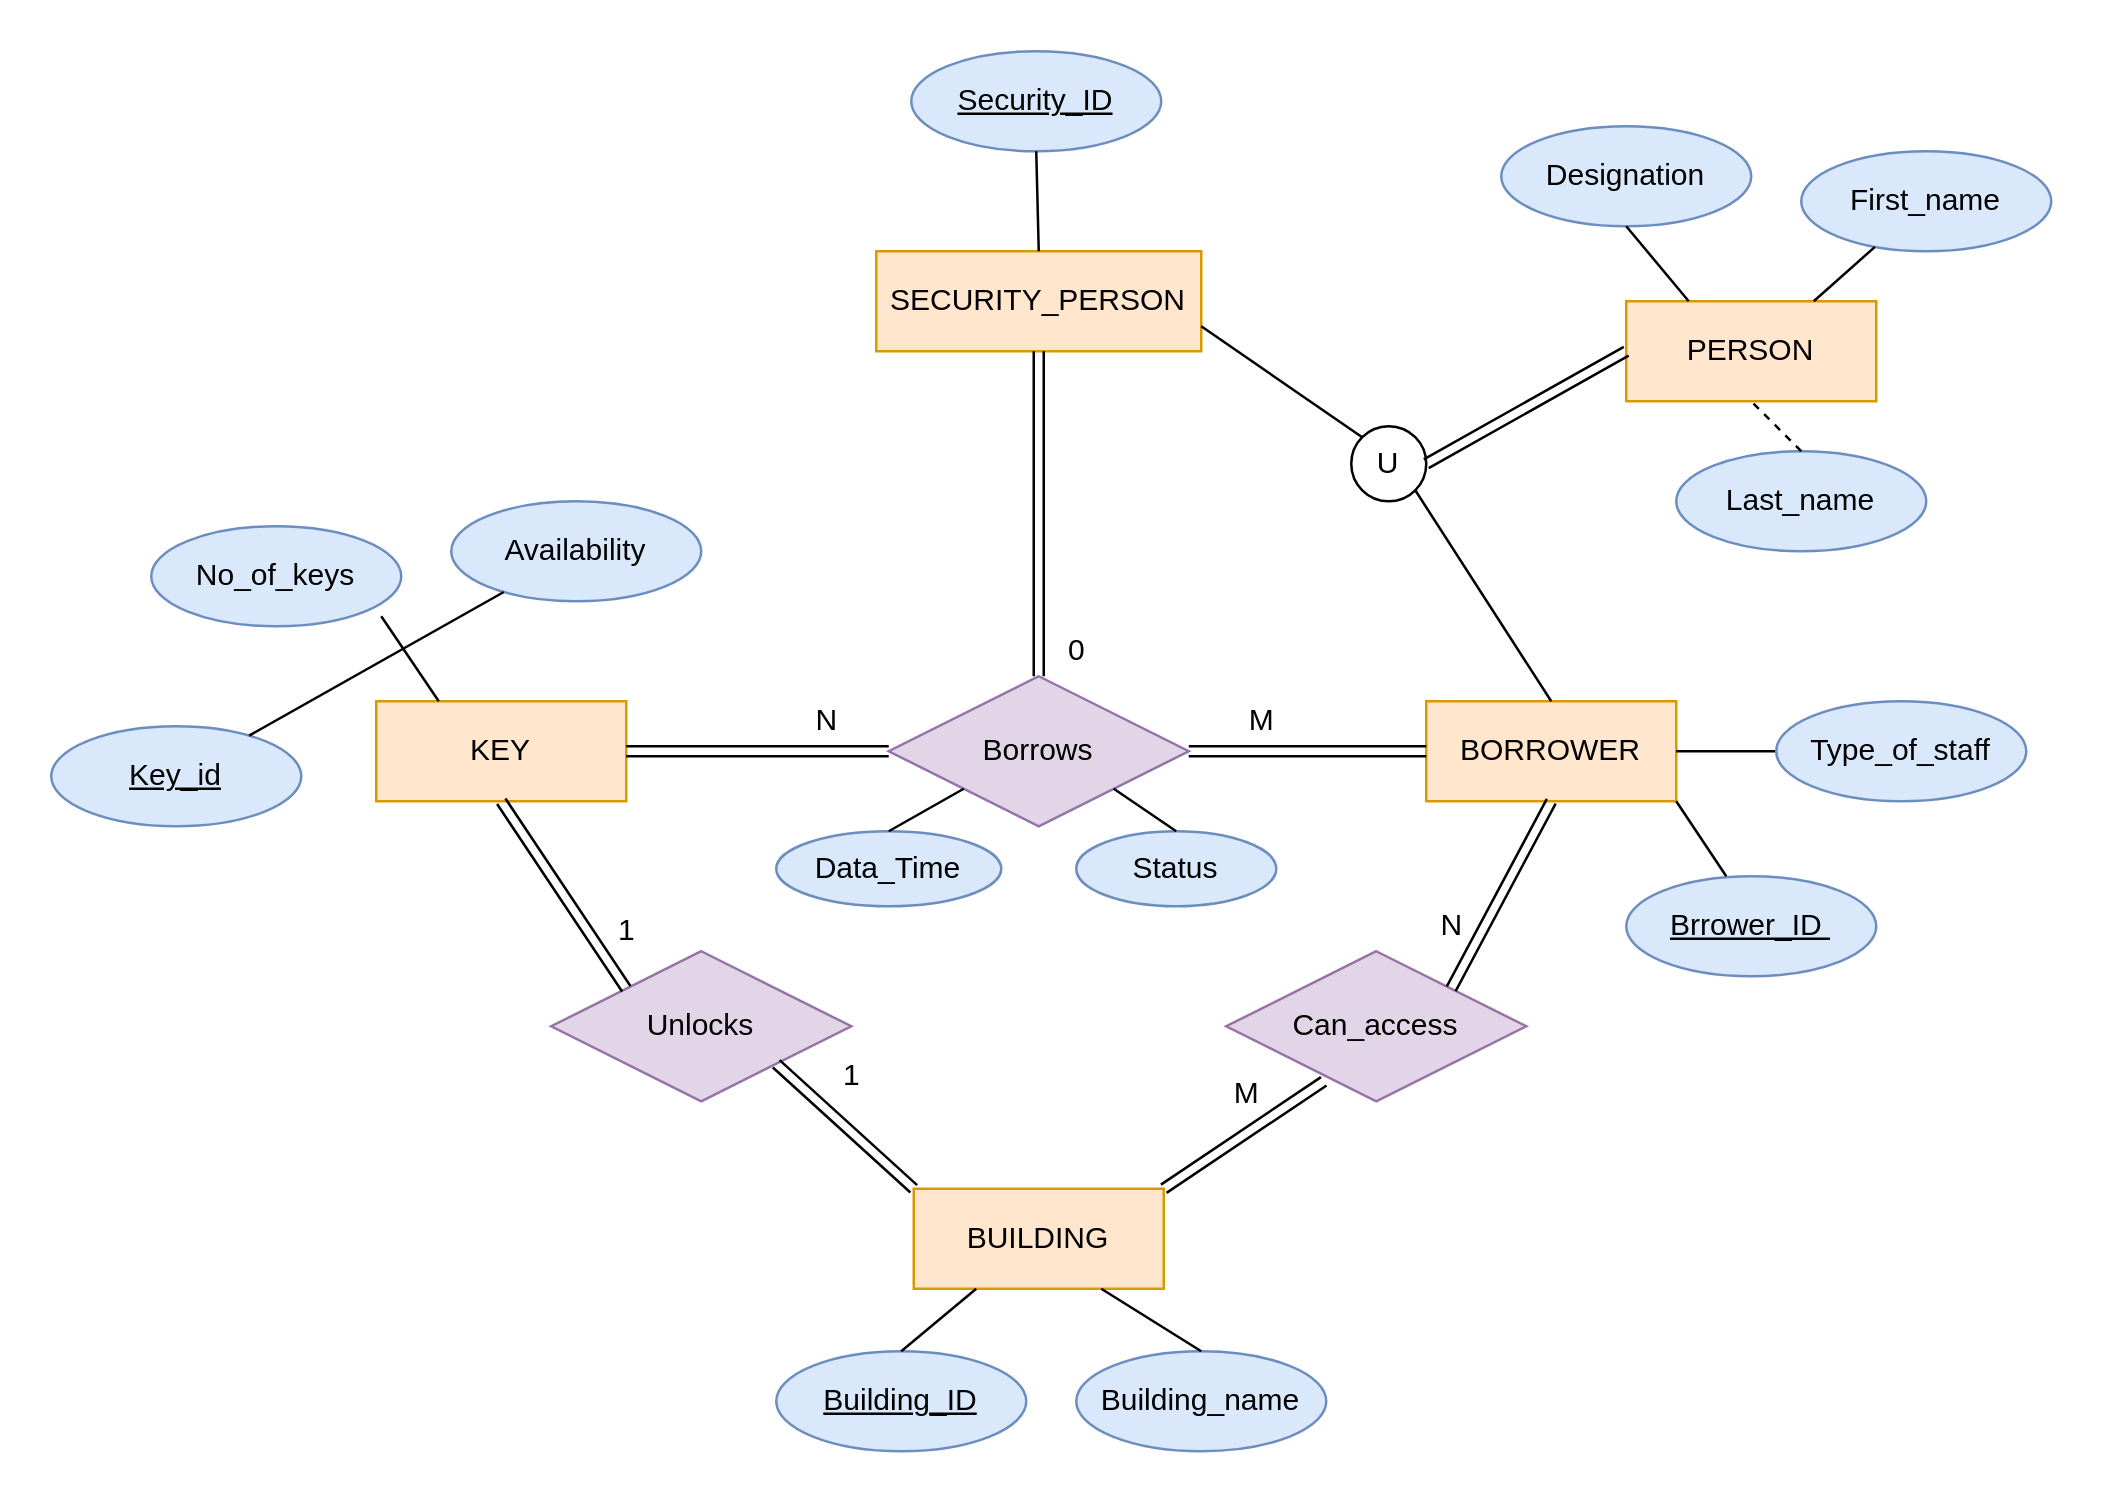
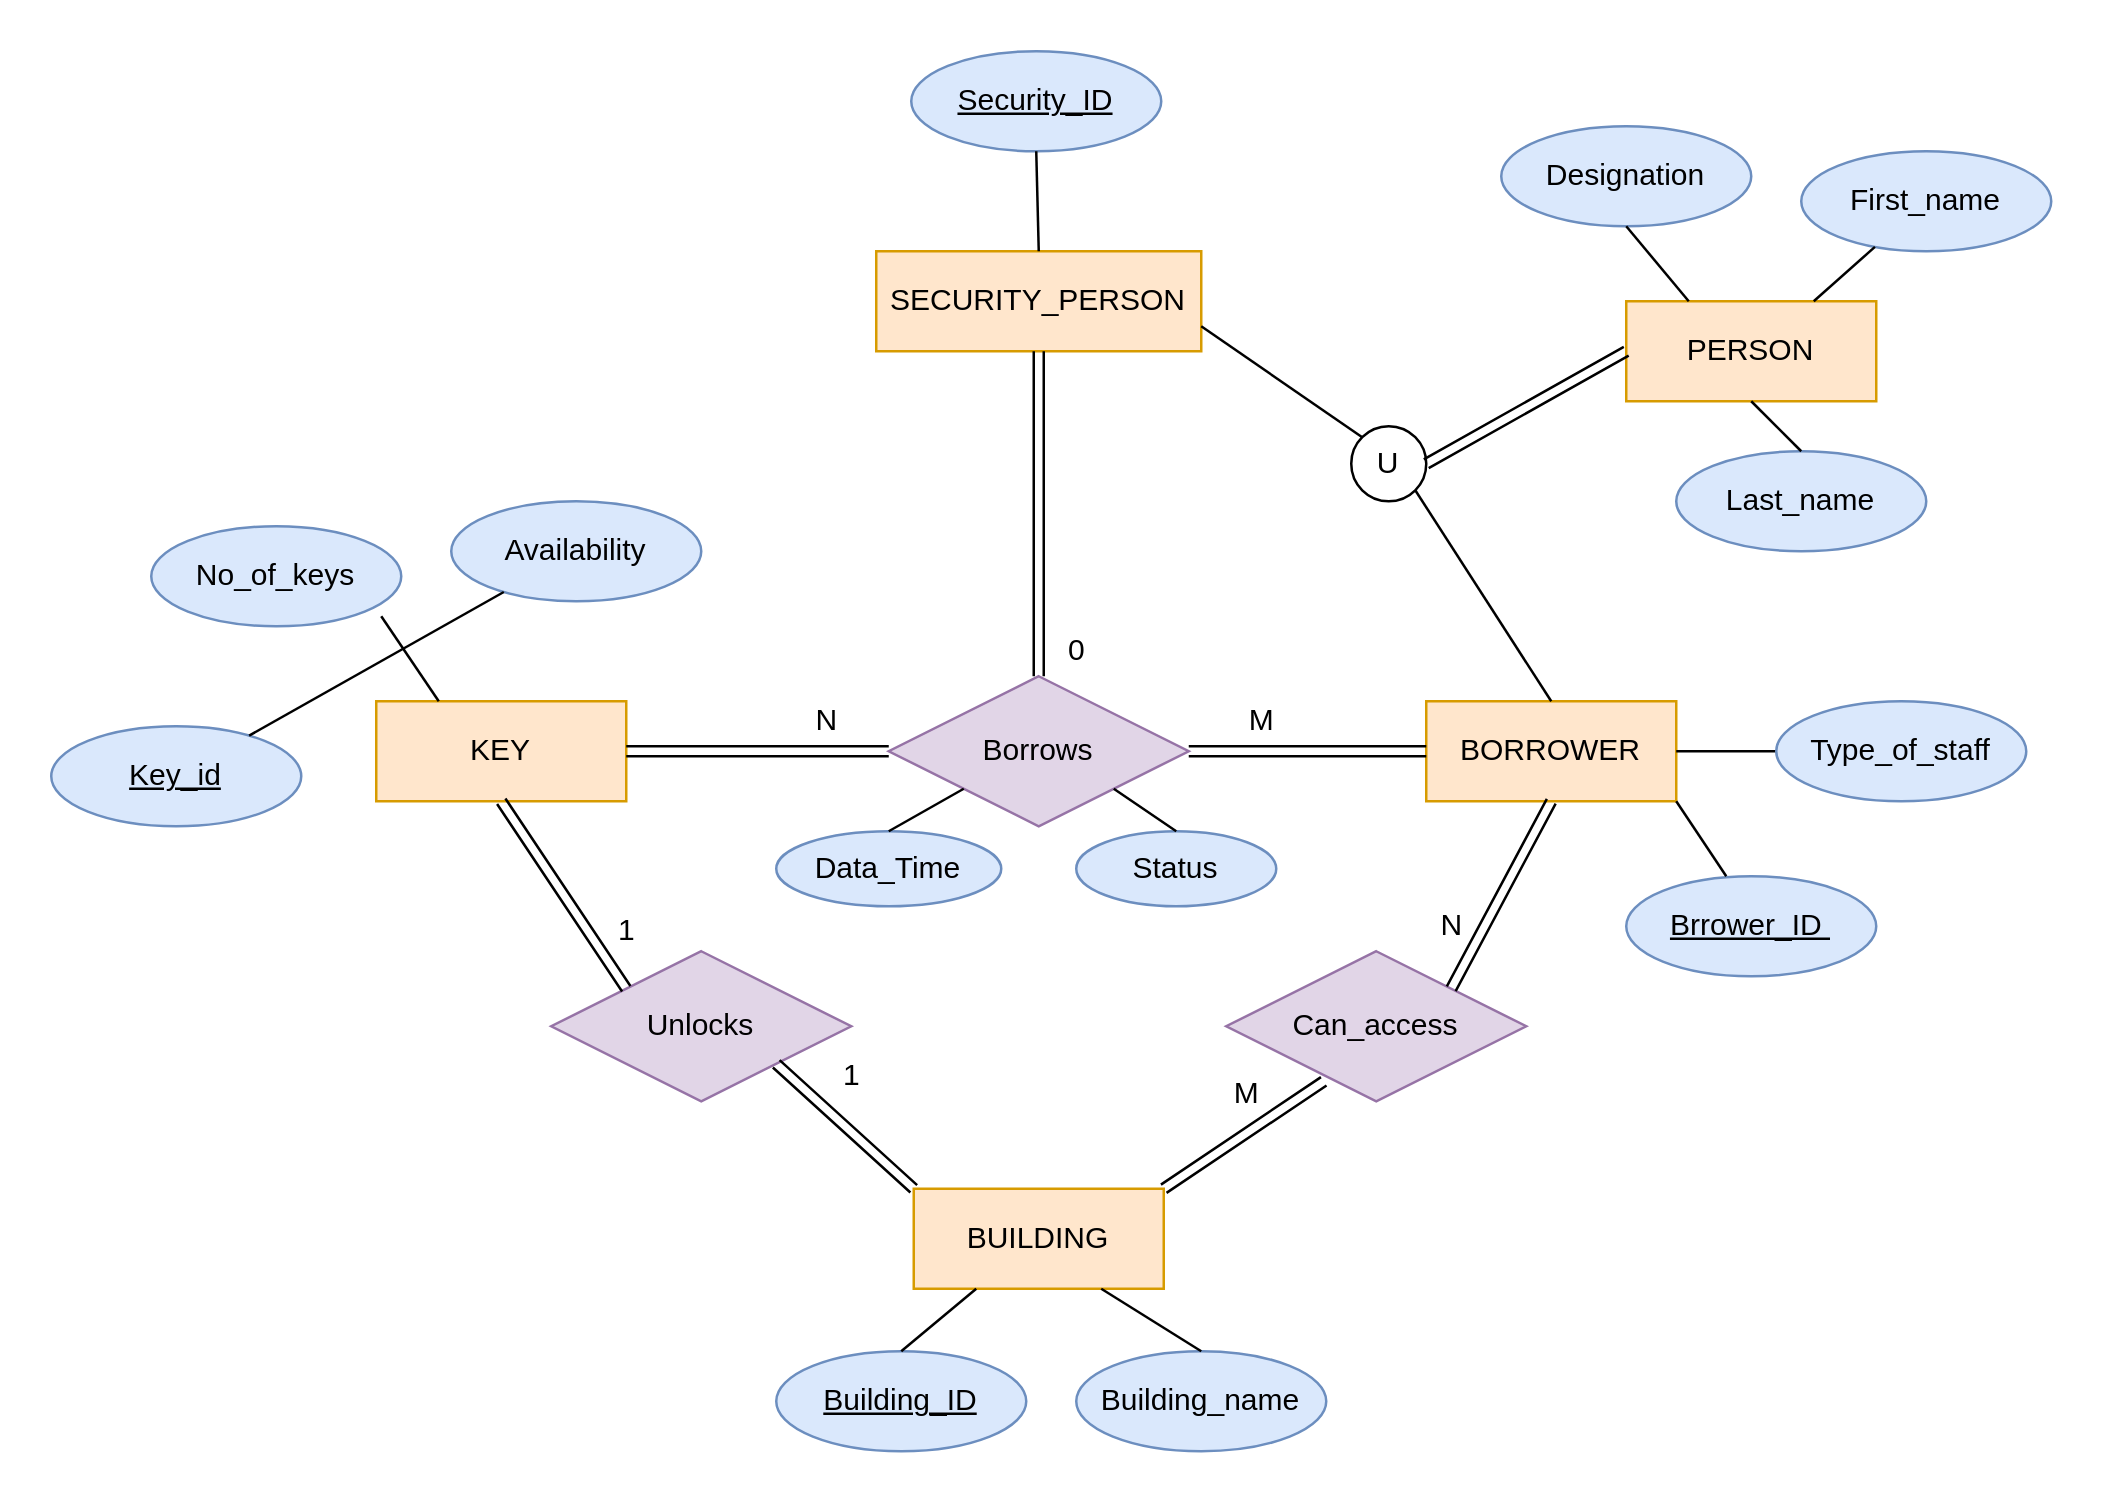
(1774, 424) -> (1774, 424)
